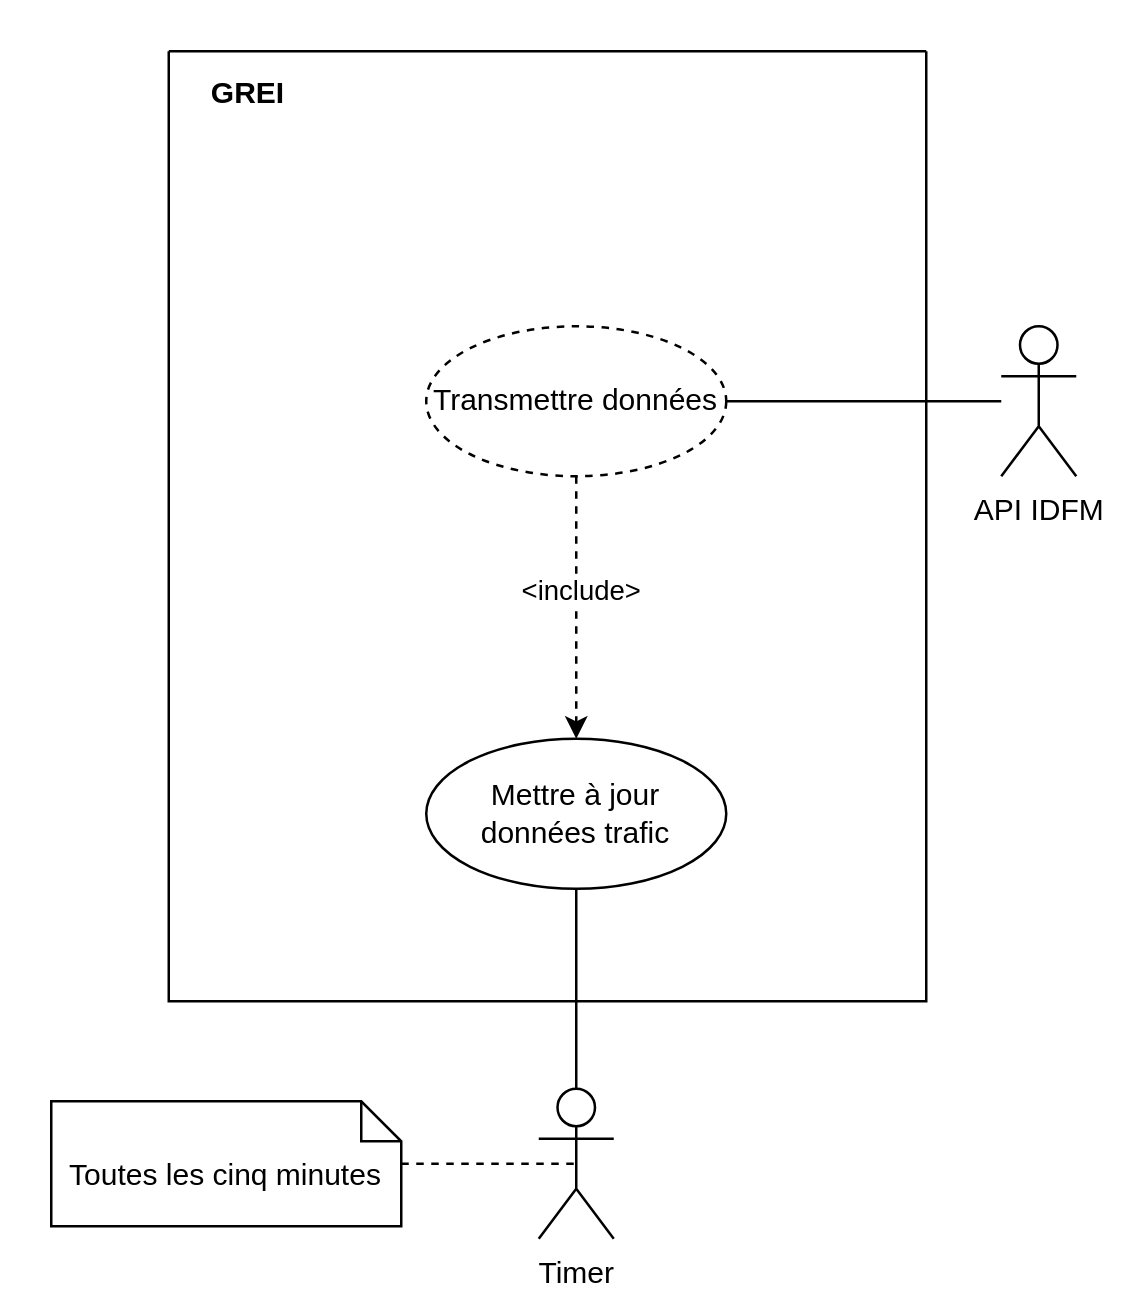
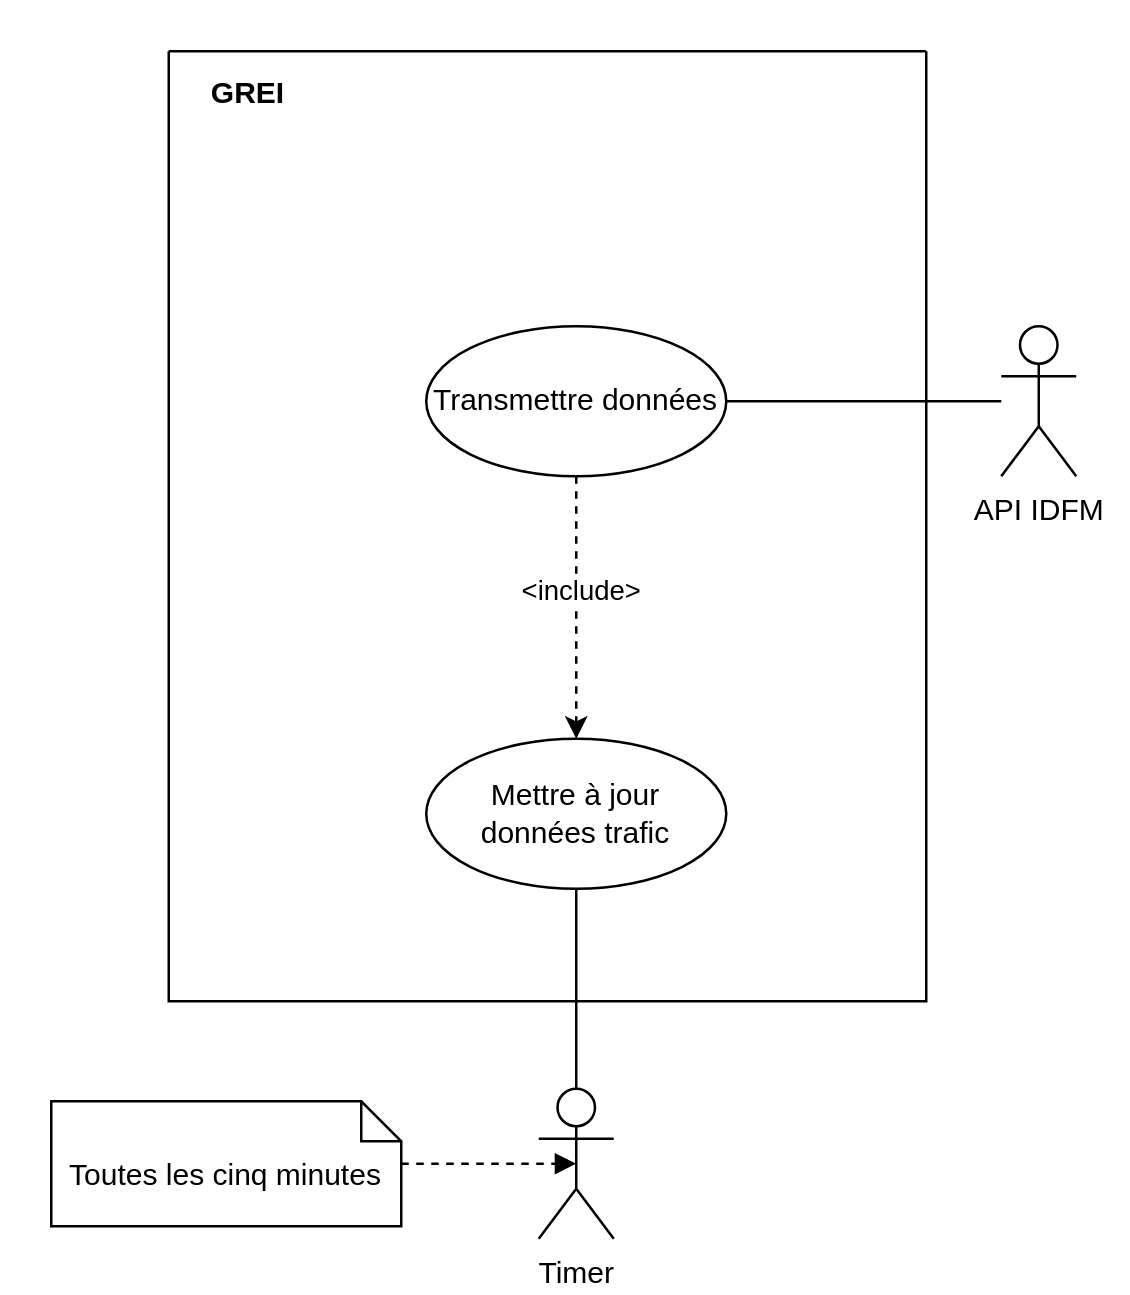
(576, 401) -> (576, 401)
(562, 1164) -> (554, 1164)
